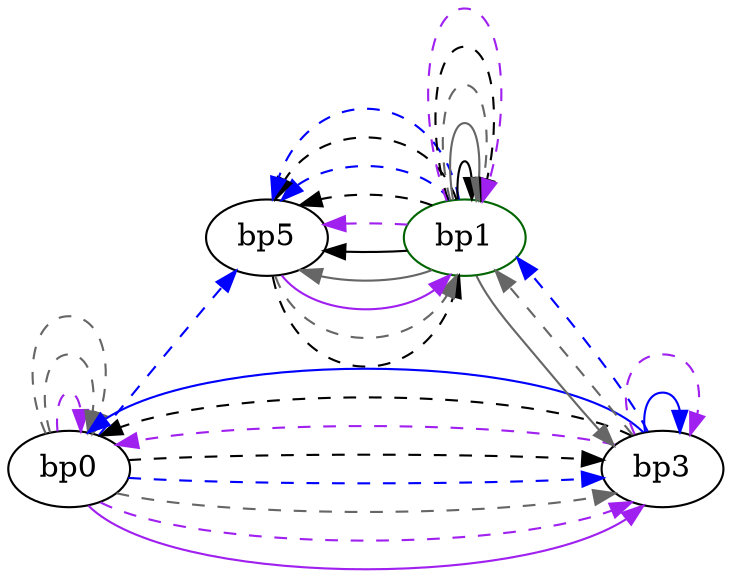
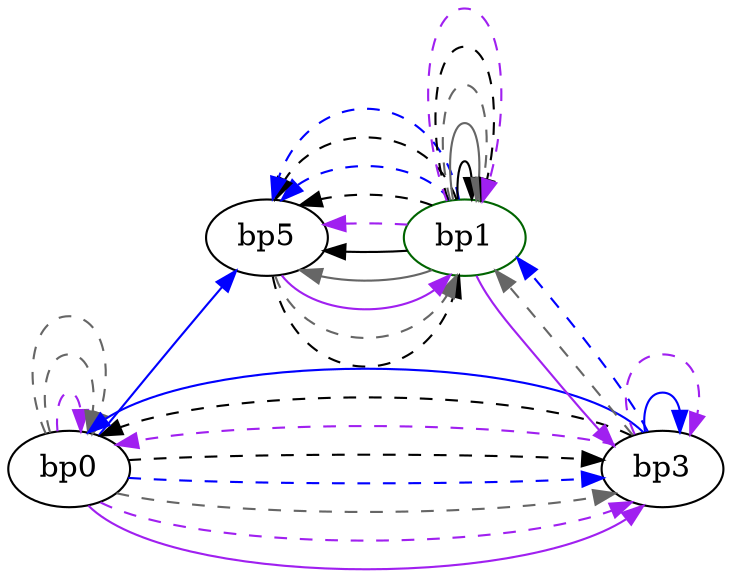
(535, 355) -> (535, 355)
(160, 361) -> (160, 361)
